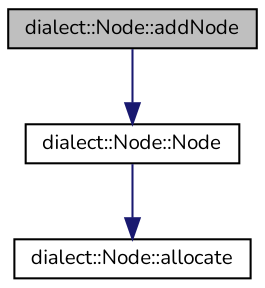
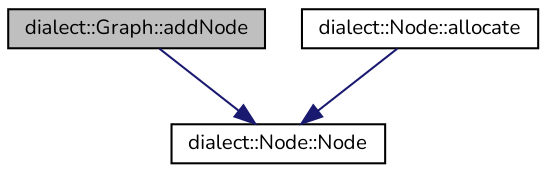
(132, 29) -> (137, 29)
(132, 191) -> (358, 80)
